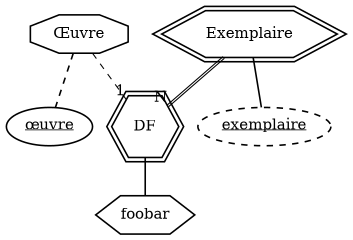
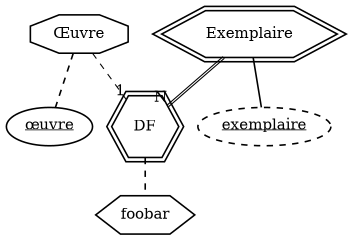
(145, 177) -> (145, 177)
